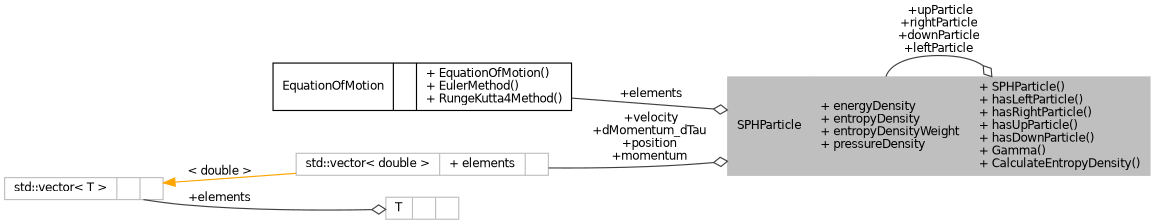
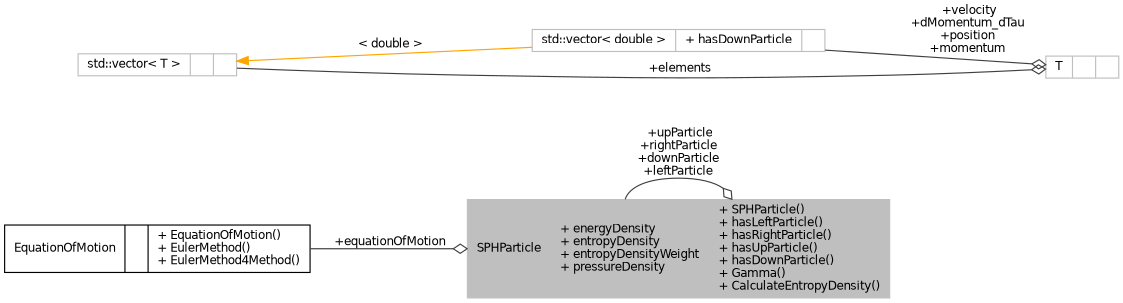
(650, 94) -> (389, 242)
(494, 99) -> (229, 261)
(482, 164) -> (739, 40)
(631, 167) -> (929, 57)
